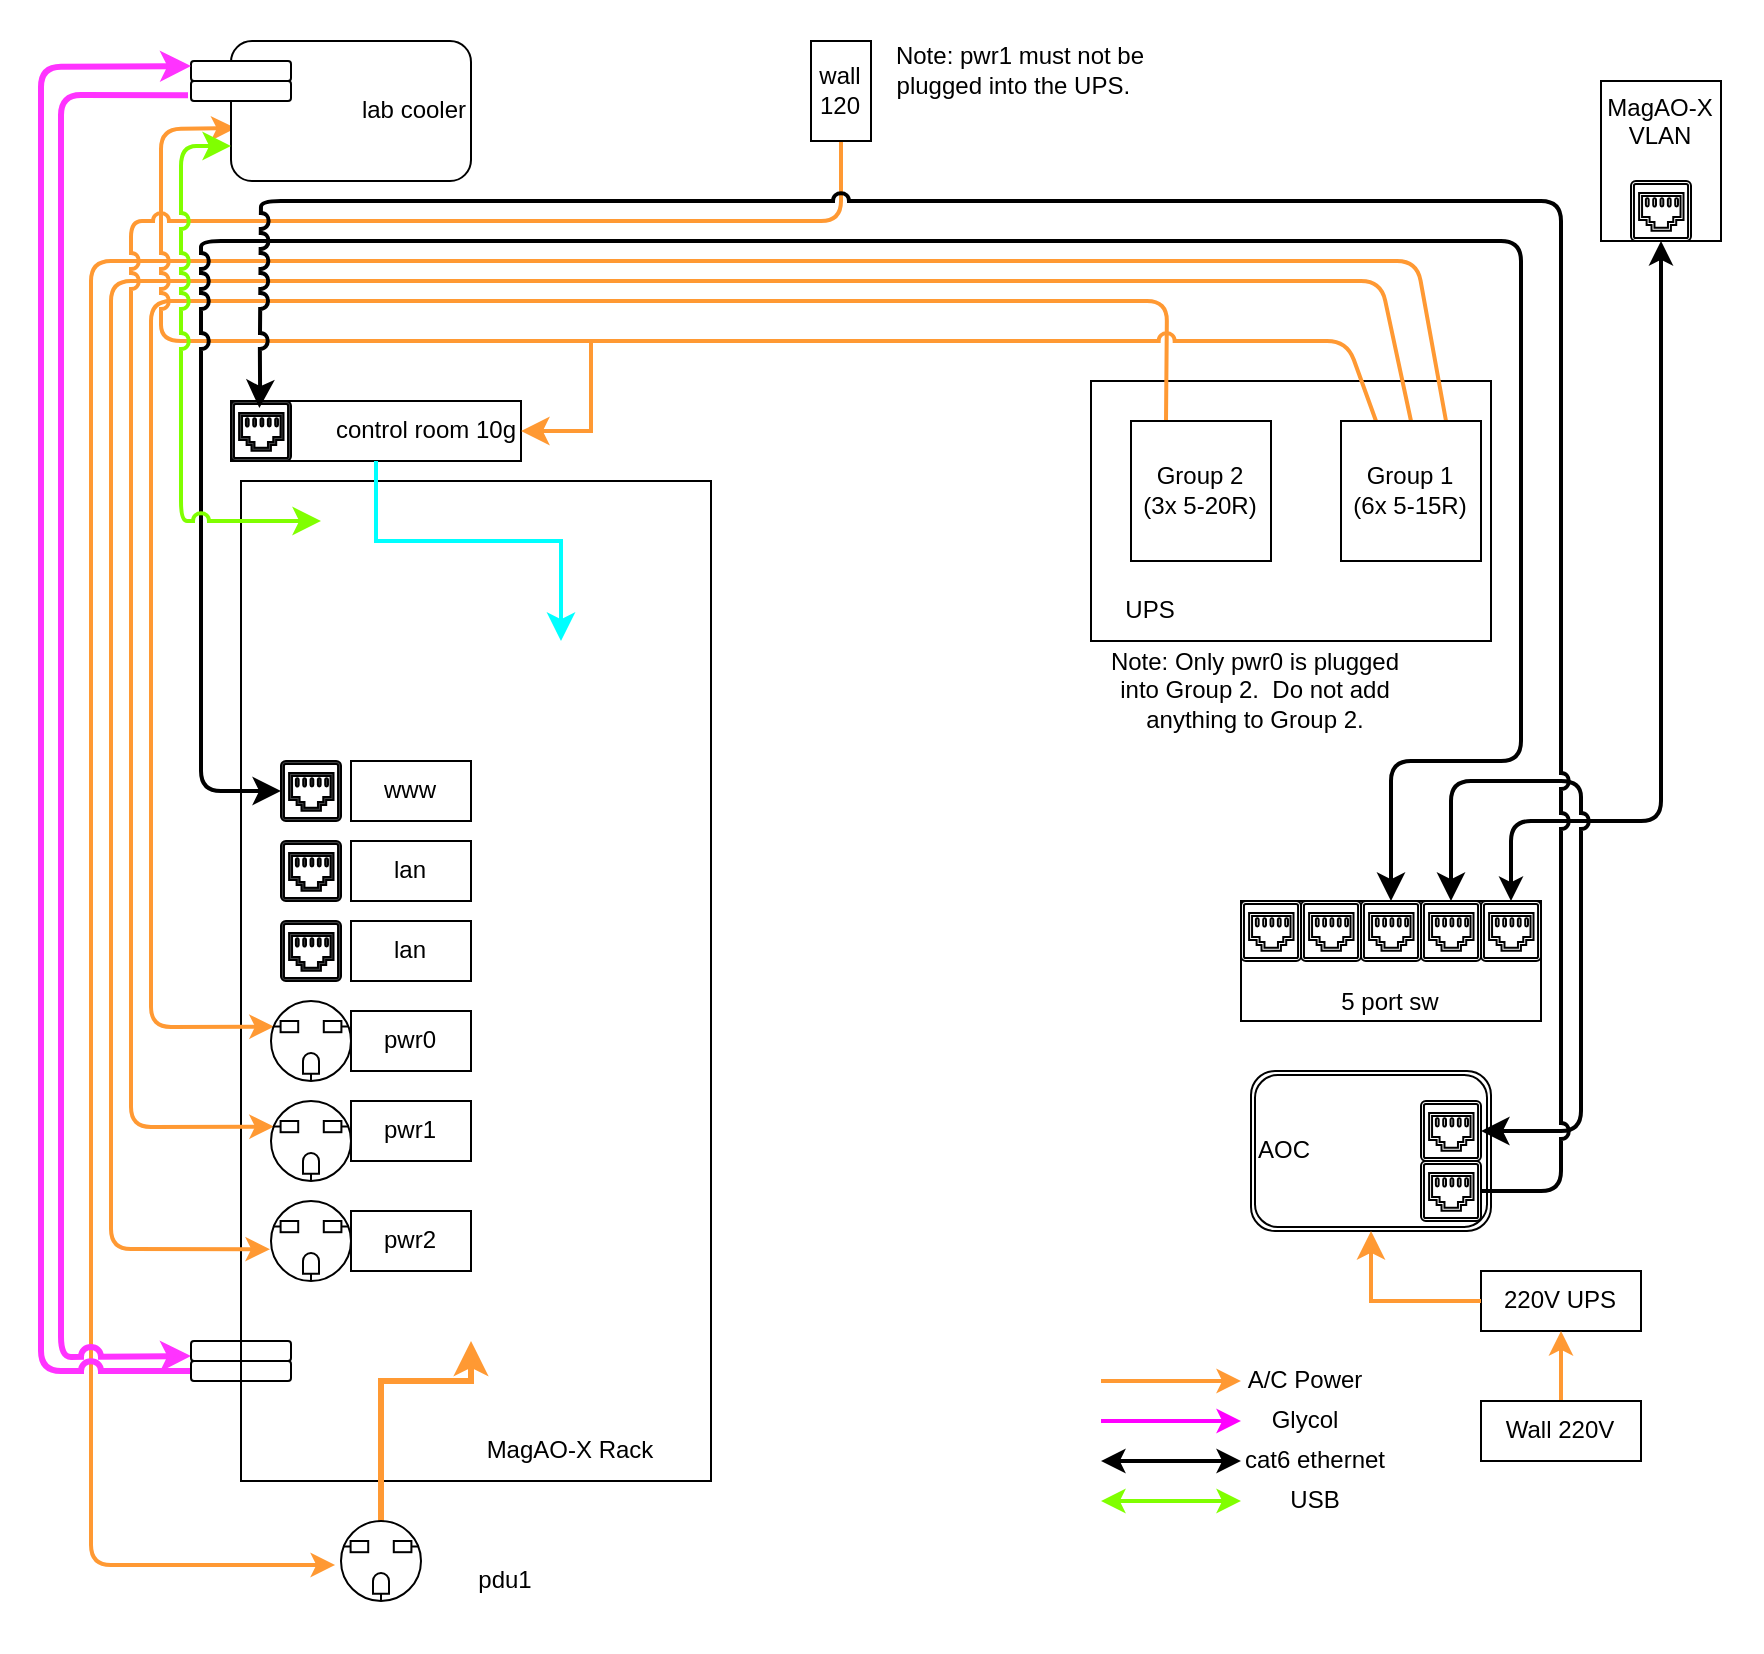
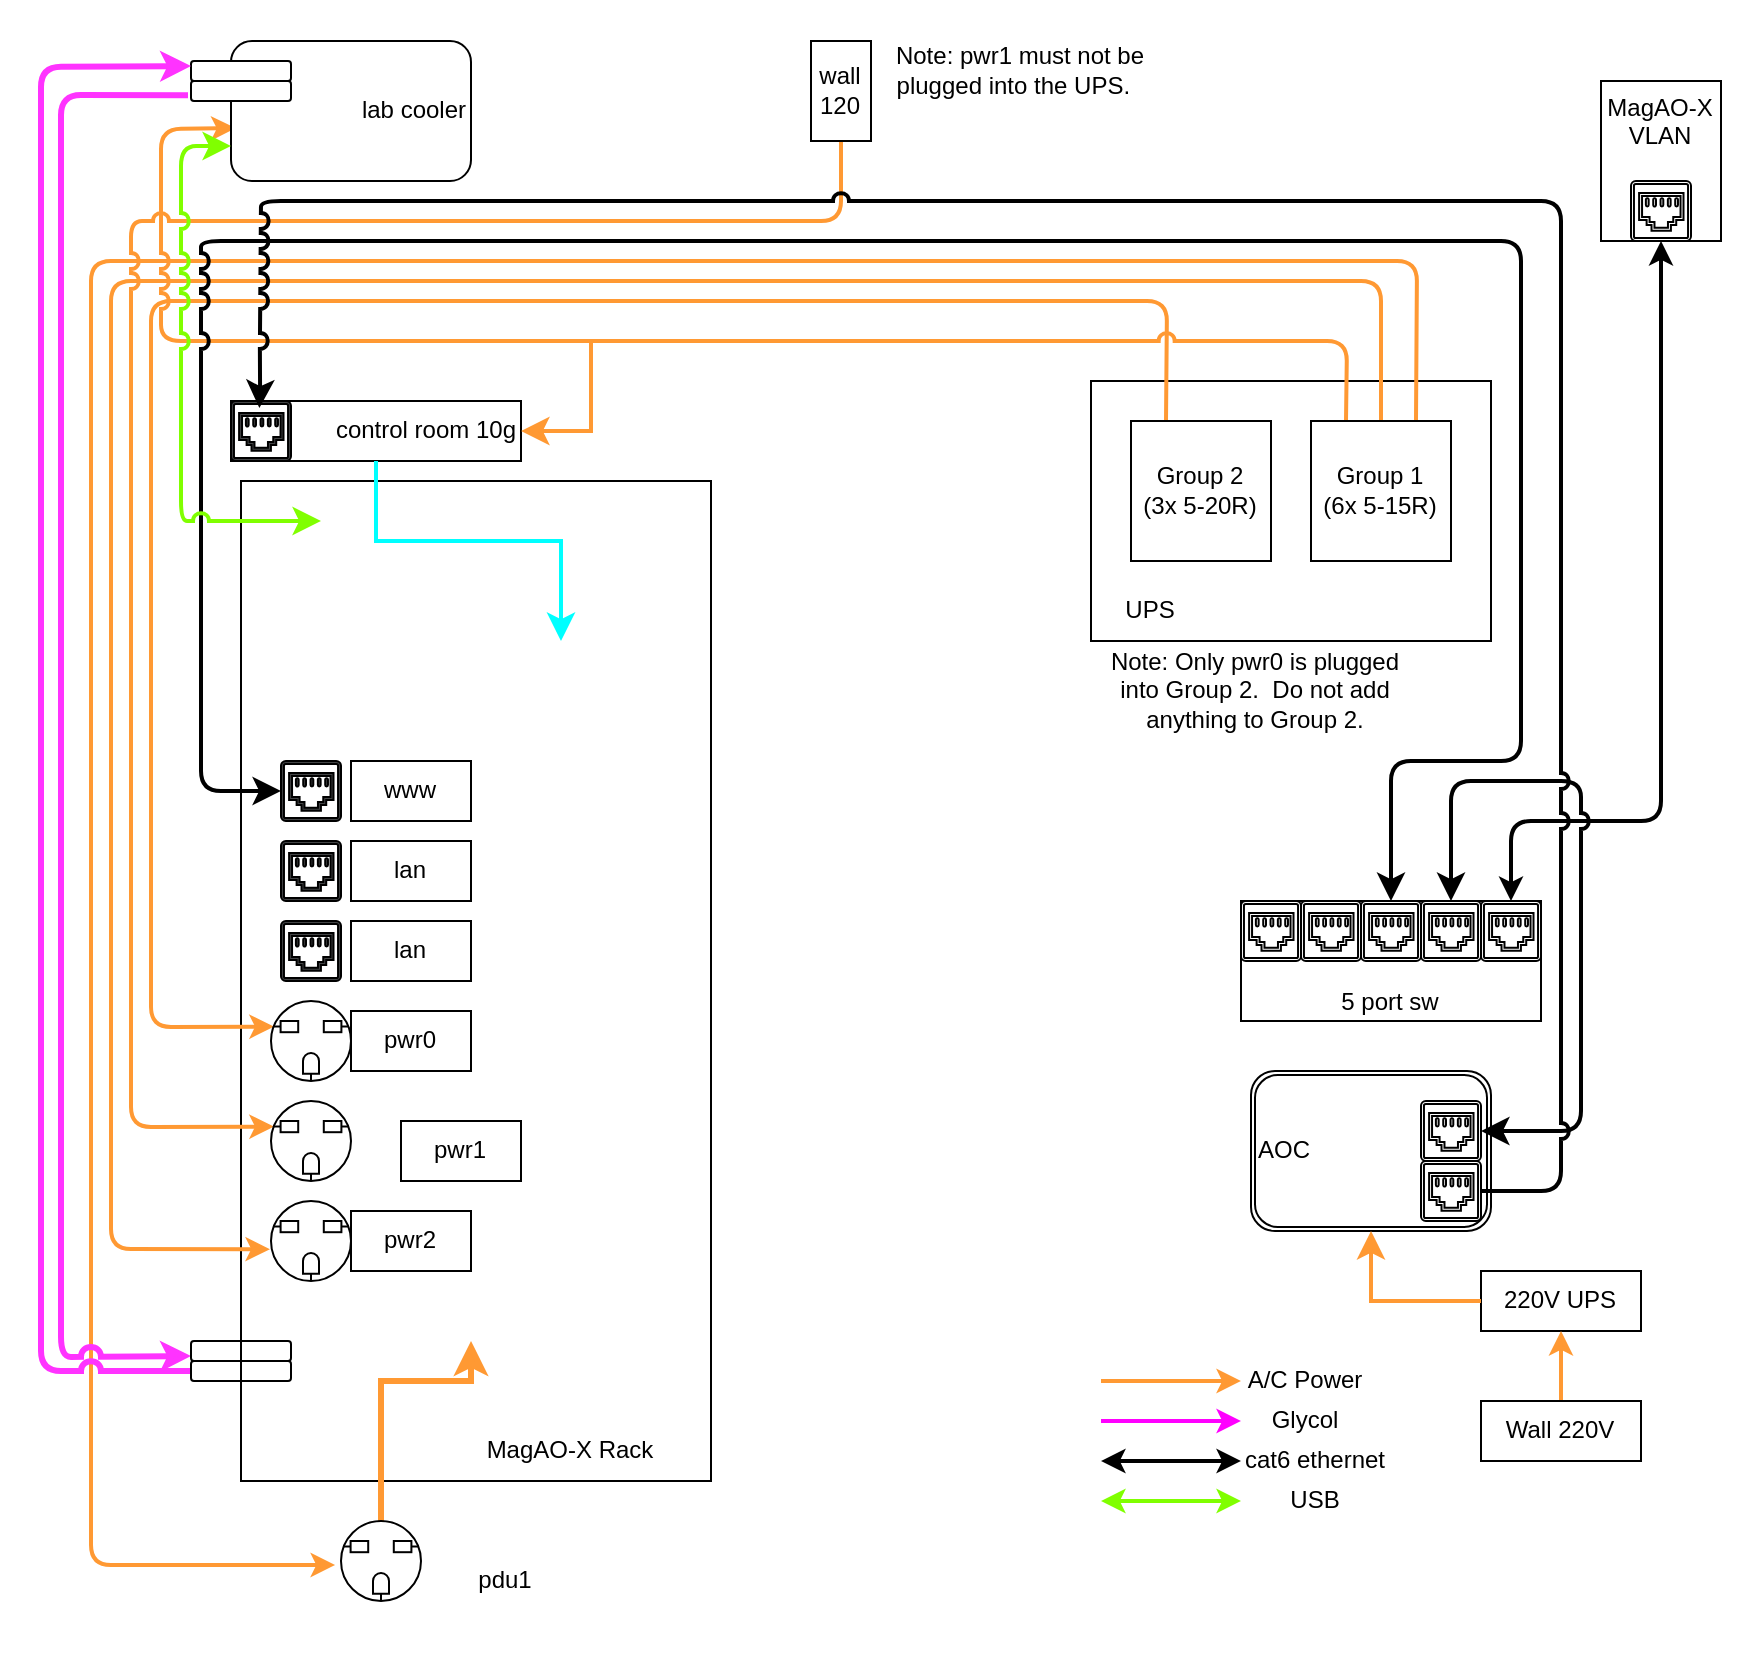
(1411, 491) -> (1381, 491)
(411, 1131) -> (461, 1151)
